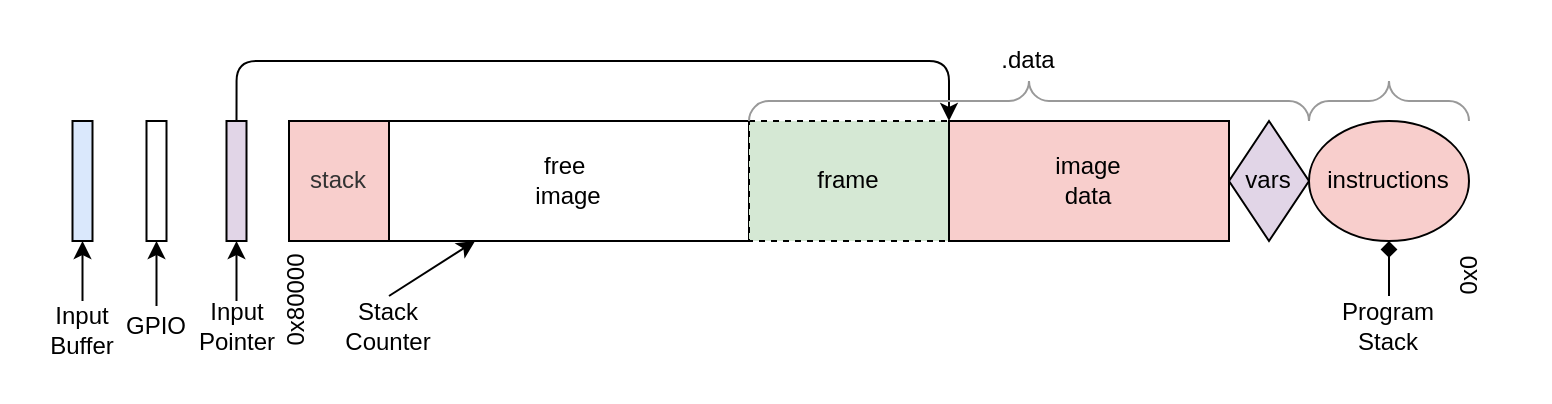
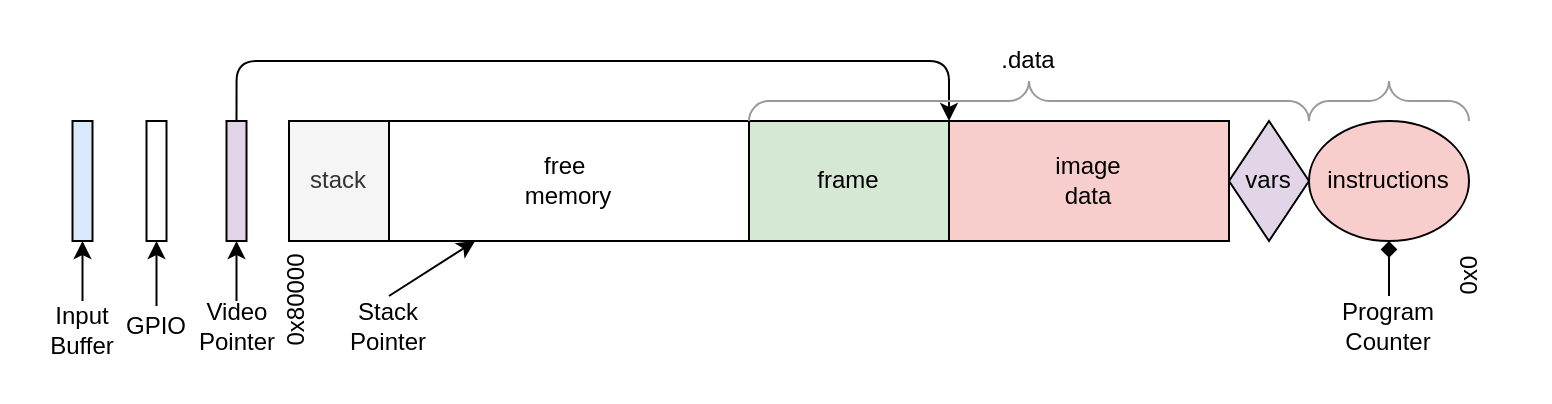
(339, 181) -> (339, 181)
(569, 181) -> (569, 181)
(849, 181) -> (849, 181)
(238, 327) -> (238, 327)
(389, 327) -> (389, 327)
(1389, 327) -> (1389, 327)
